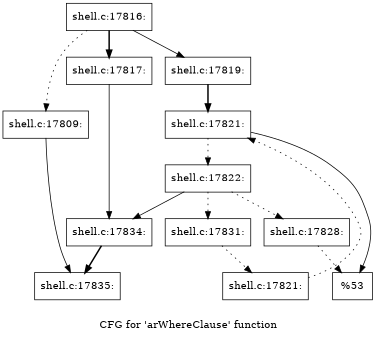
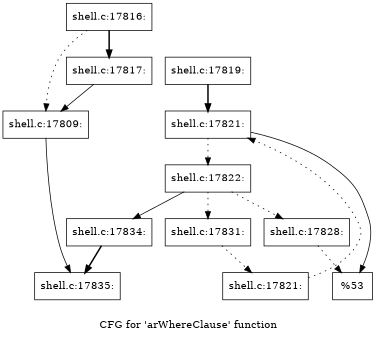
(155, 42) -> none
(109, 148) -> (80, 95)
